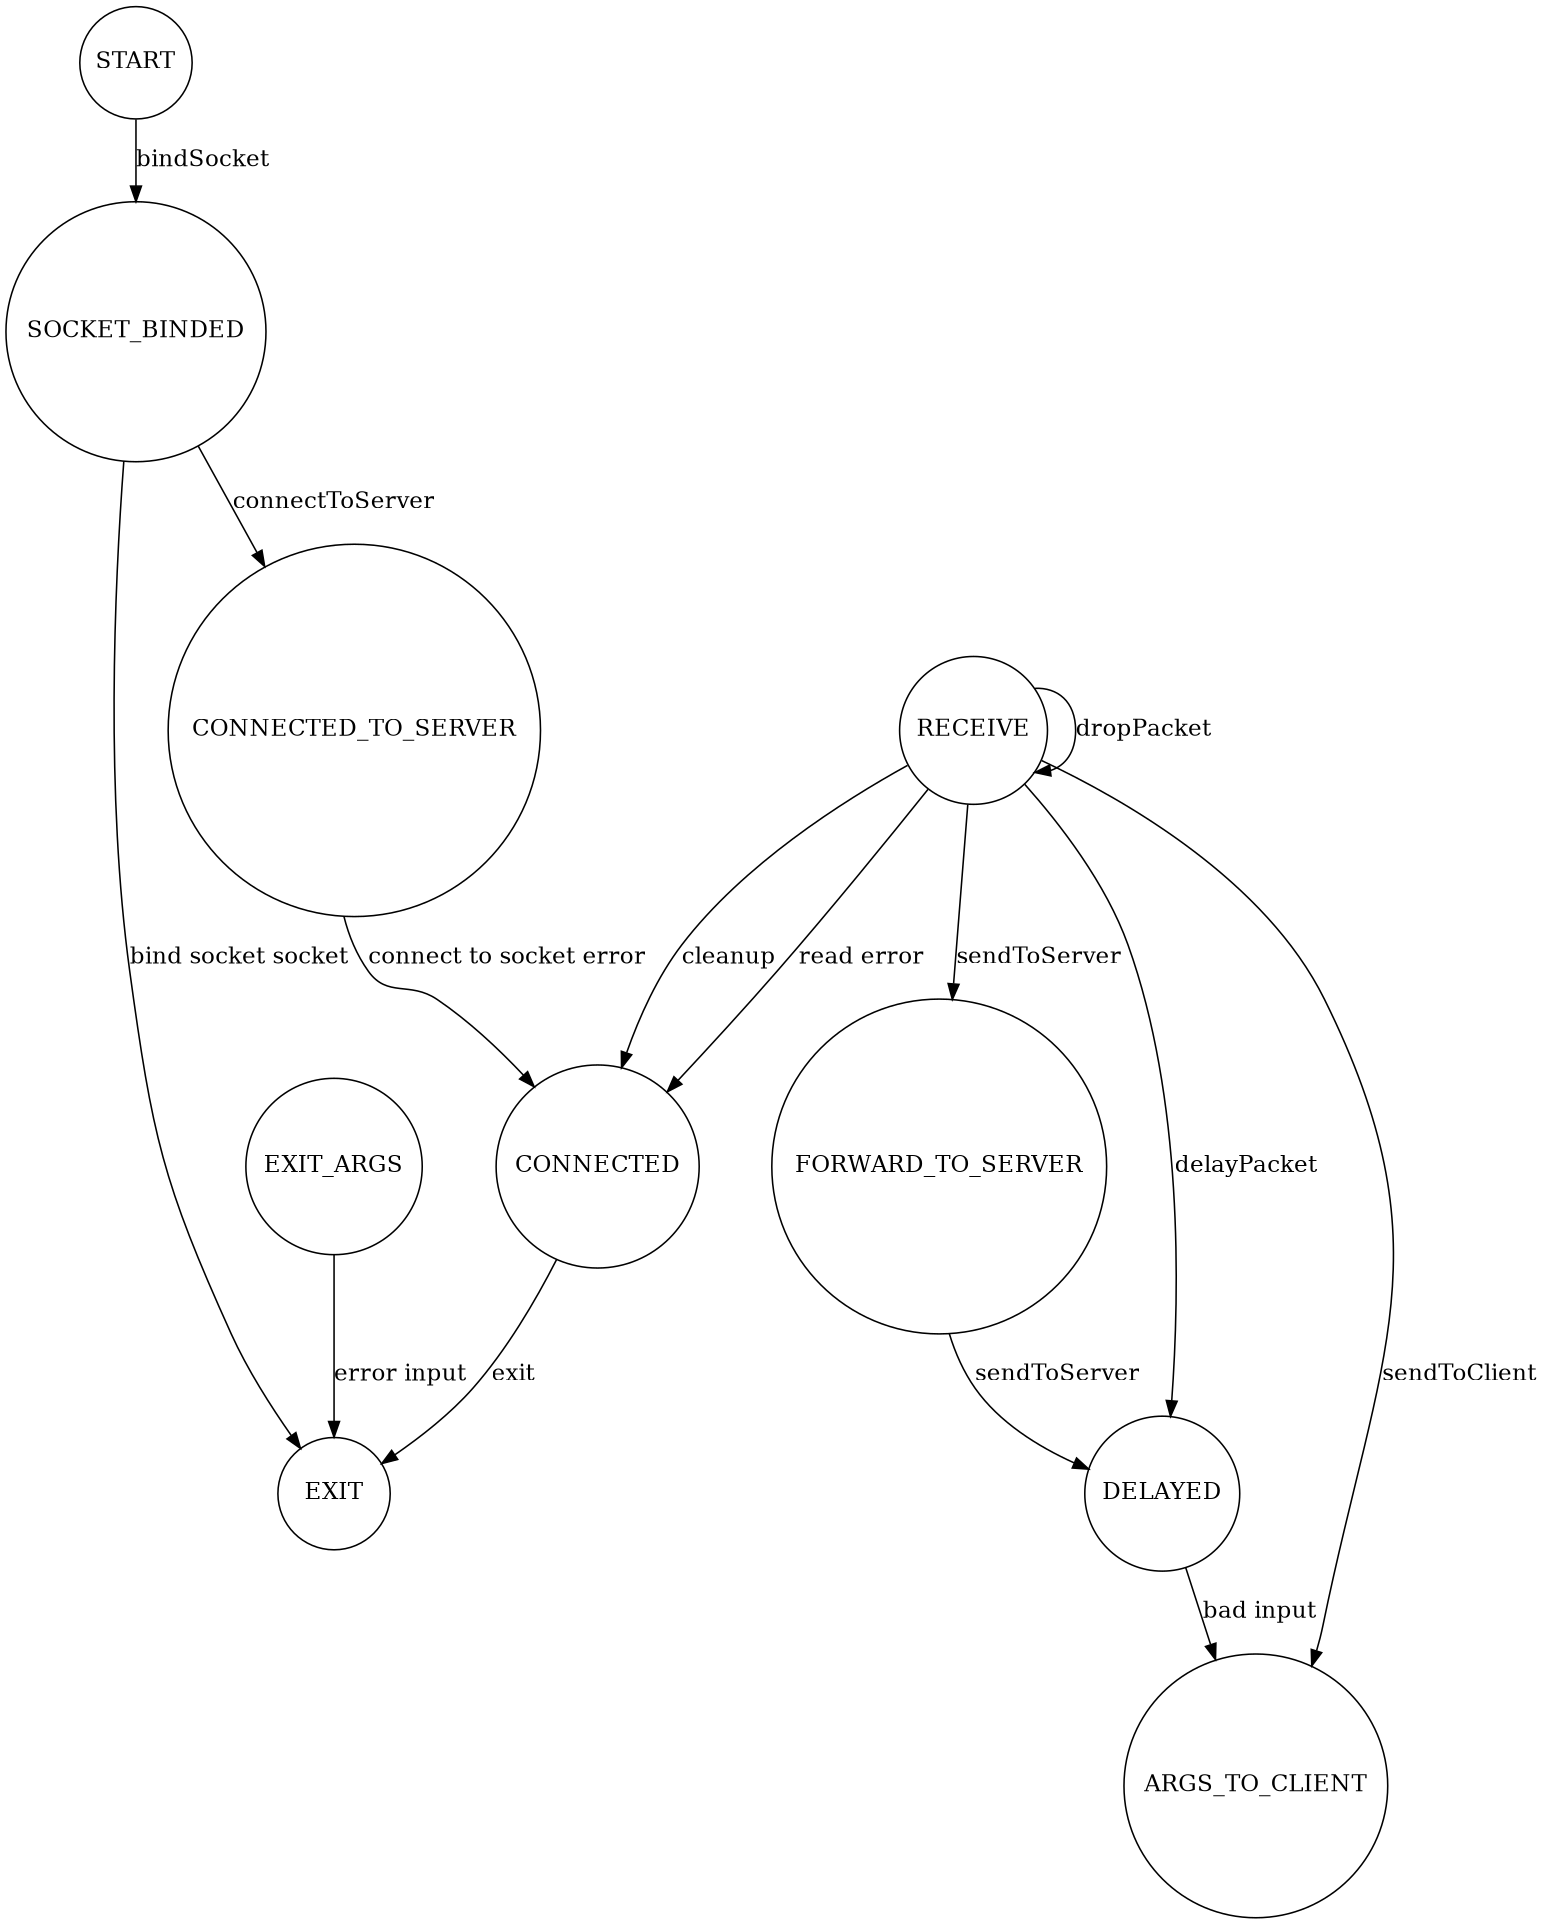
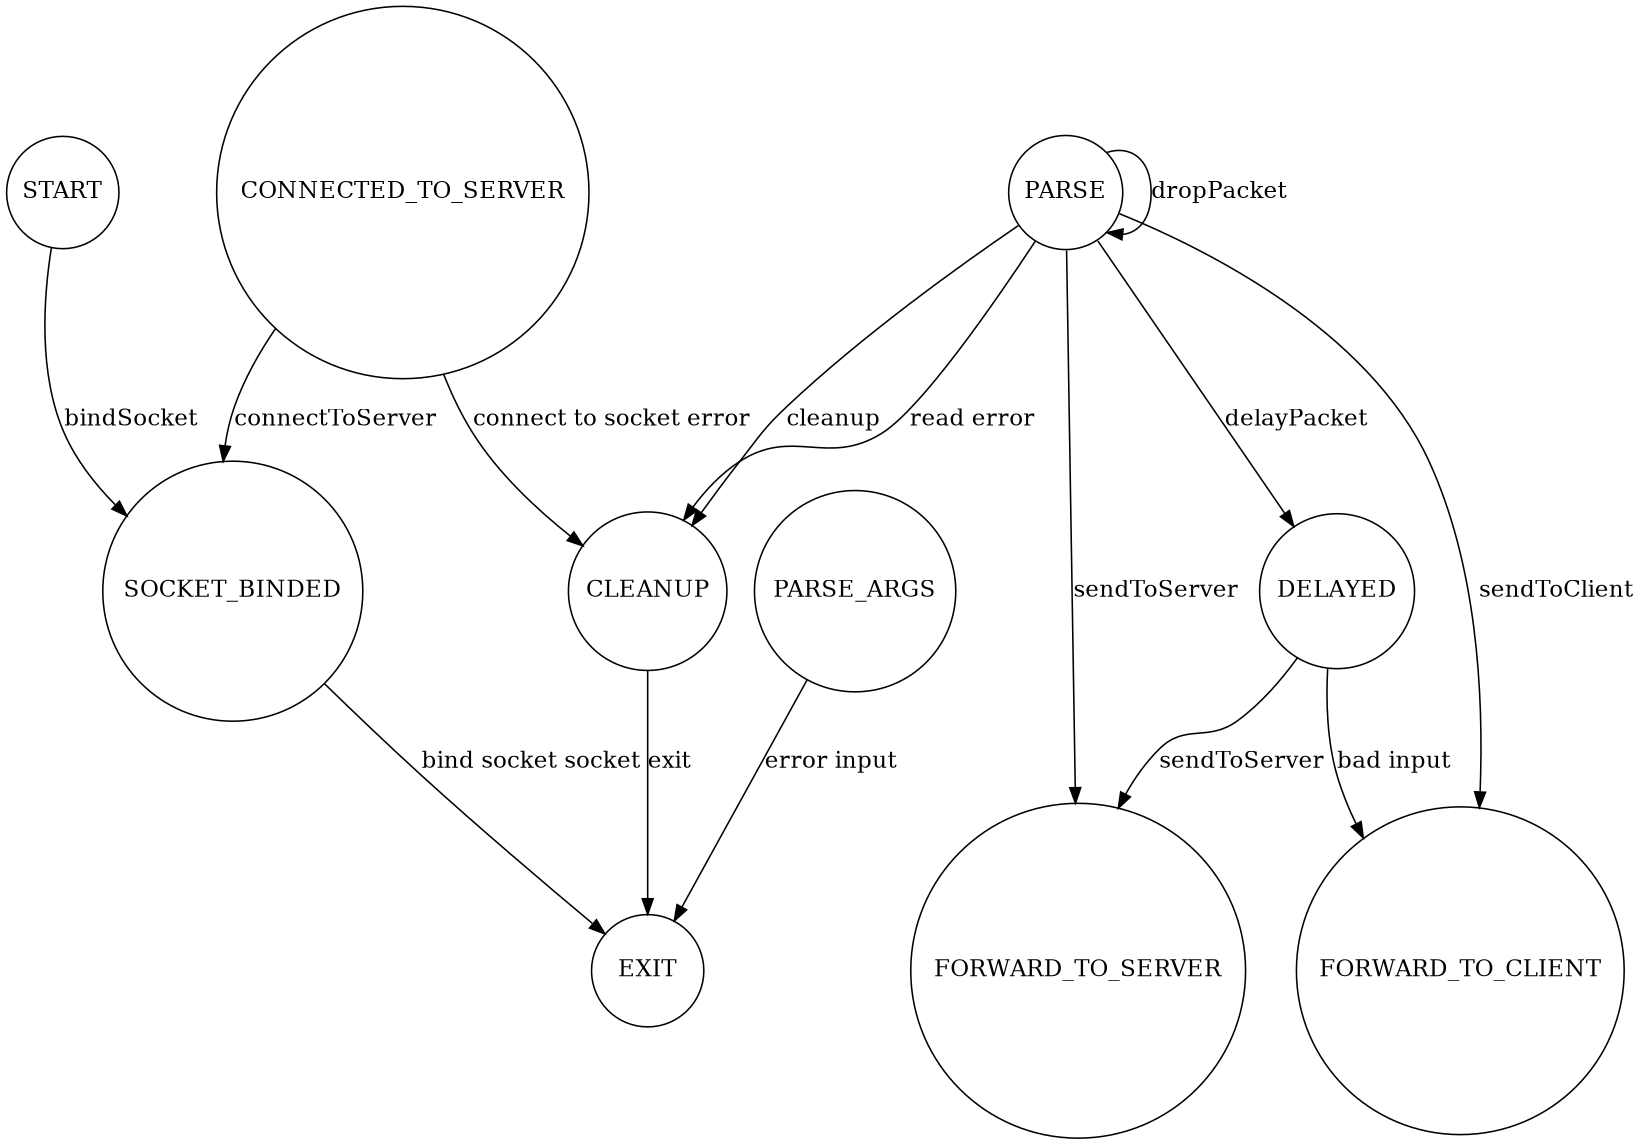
(228, 499) -> (244, 384)
(974, 730) -> (1066, 193)
(334, 1167) -> (855, 591)
(598, 1167) -> (648, 591)
(996, 1413) -> (1213, 731)
(1256, 1786) -> (1460, 971)
